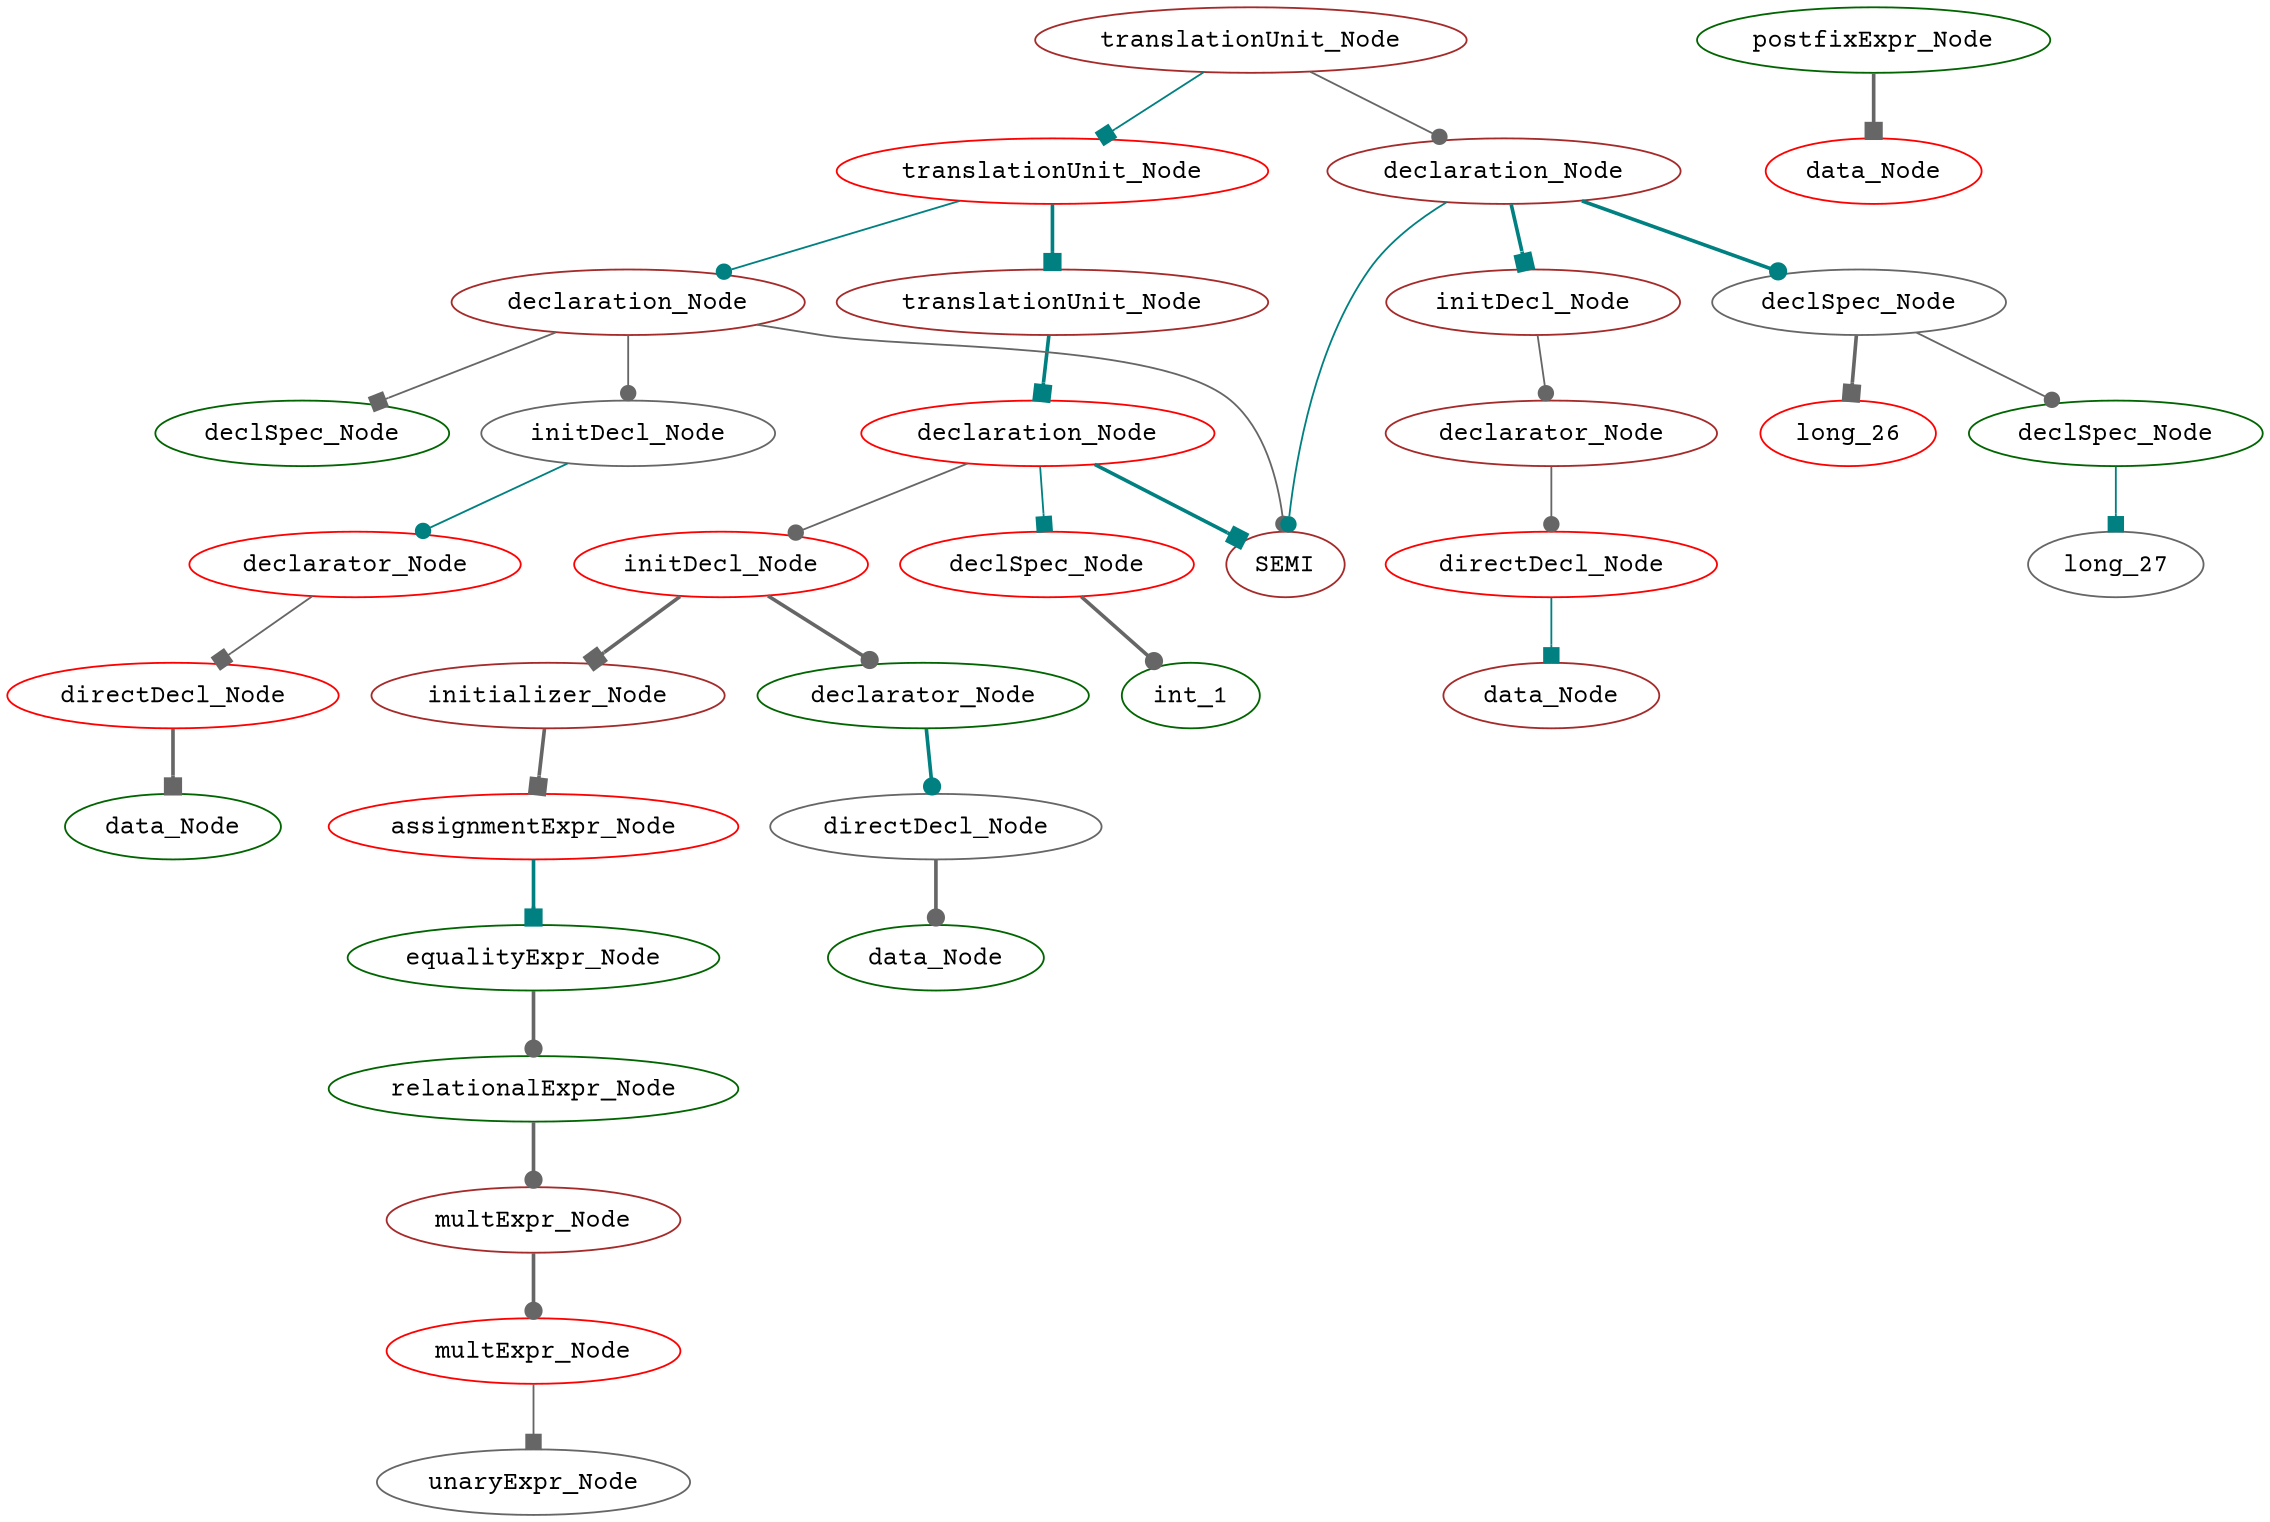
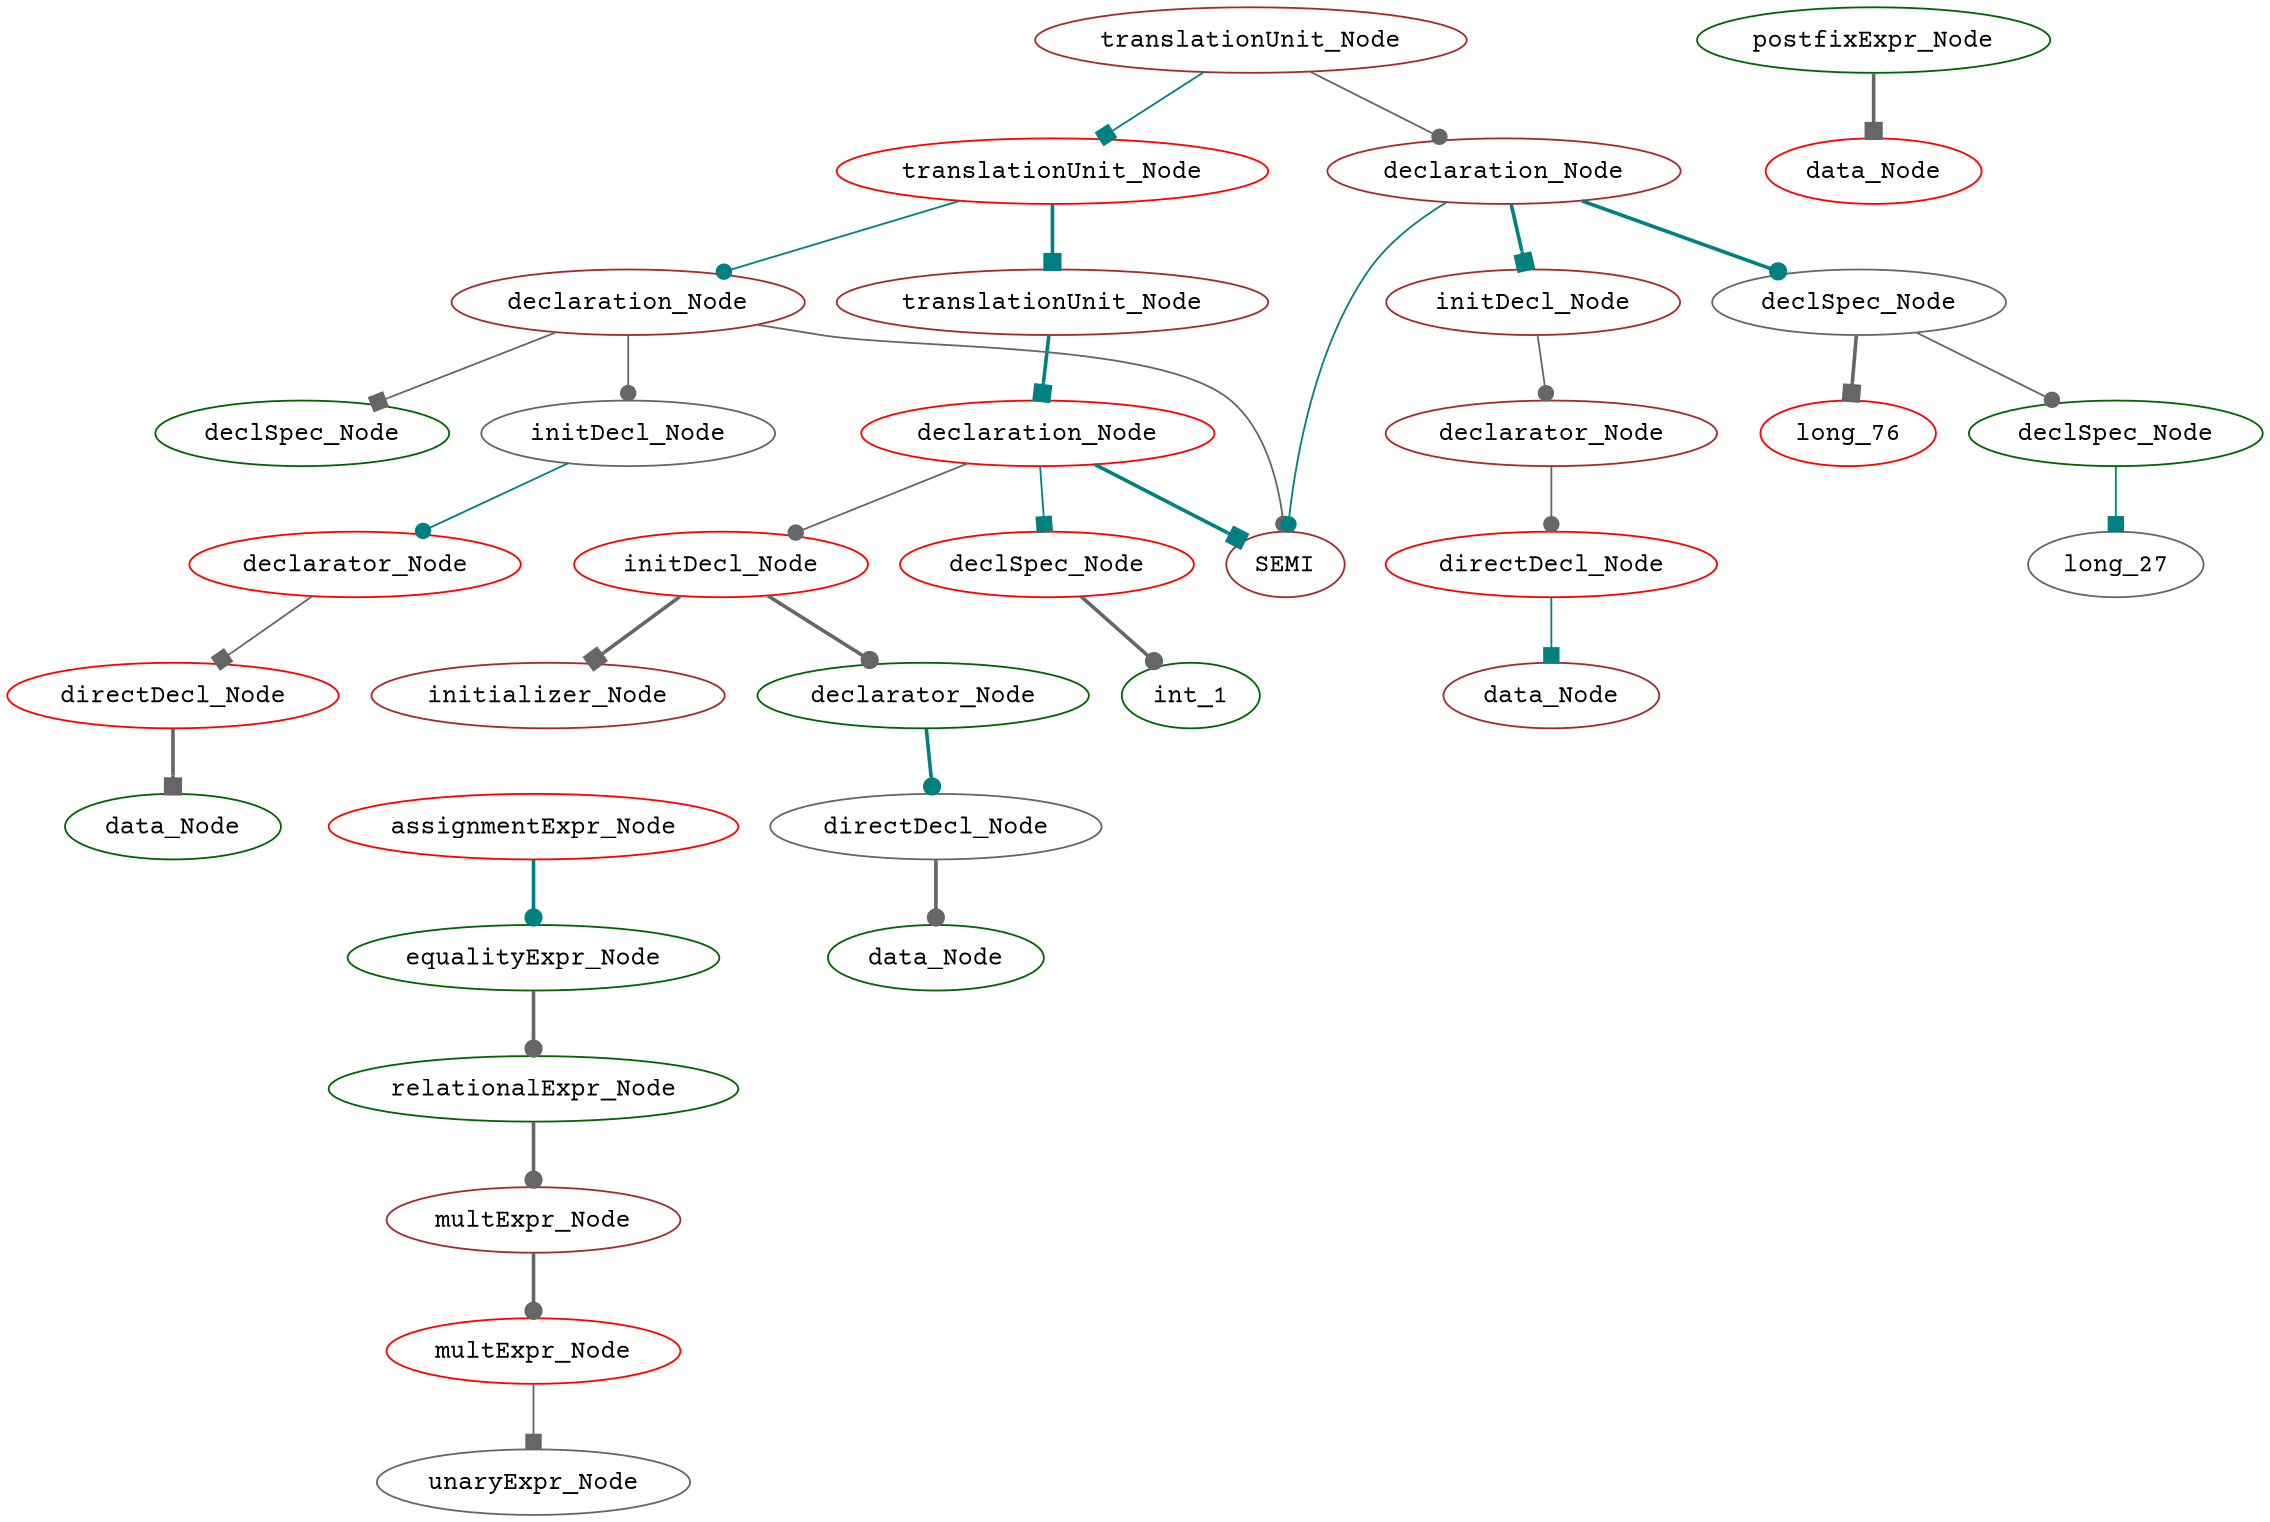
(1848, 433) -> (1848, 433)
(542, 752) -> none
(534, 885) -> (534, 885)
